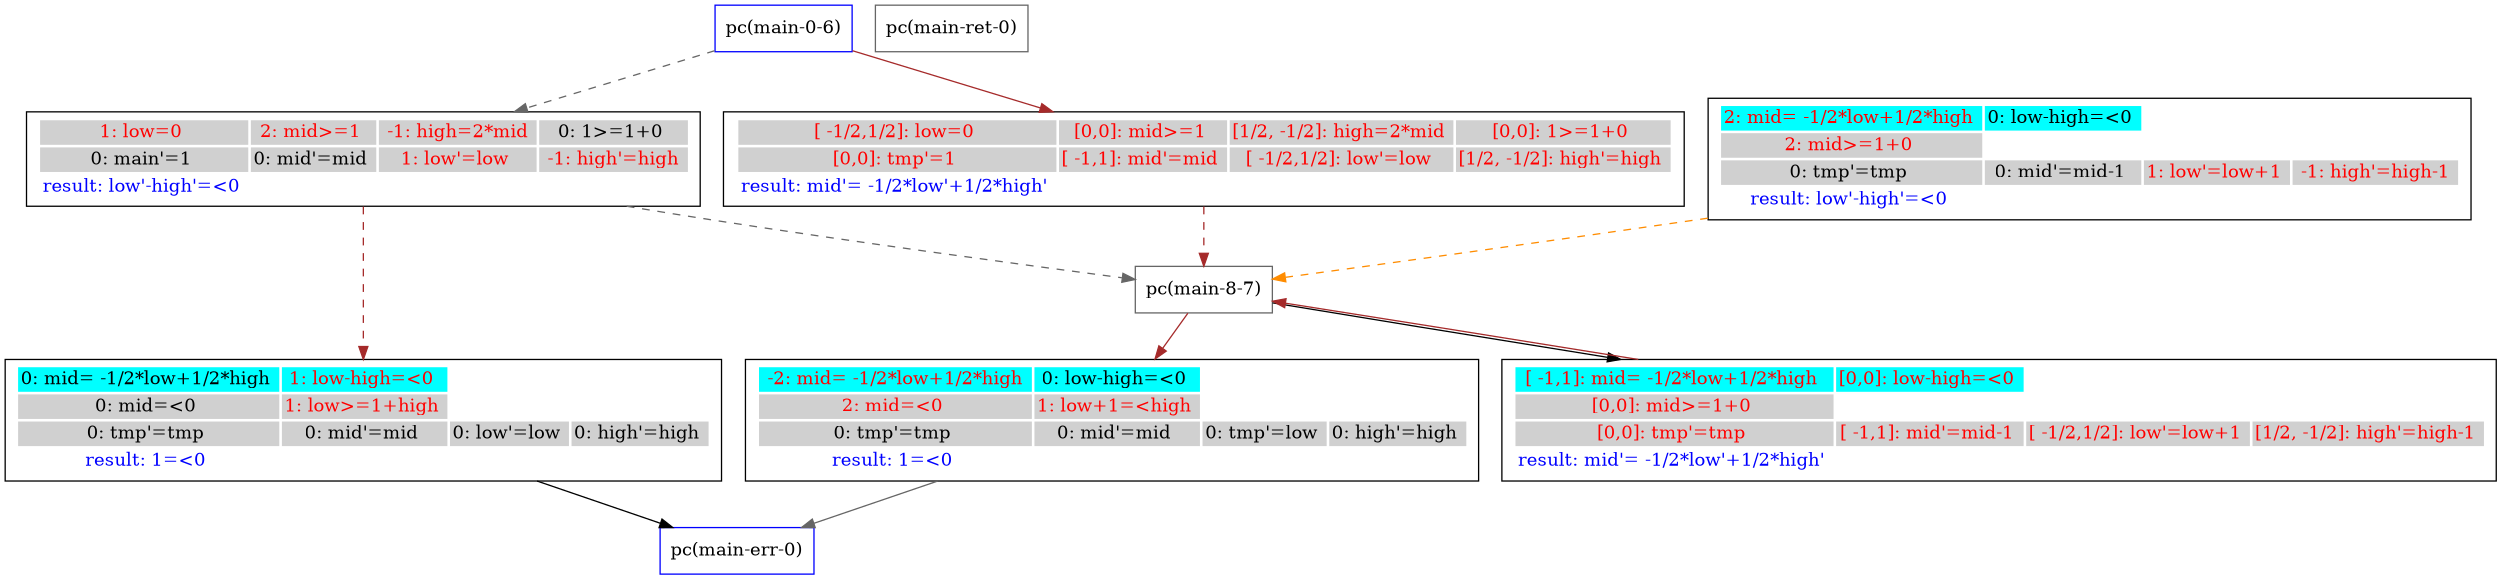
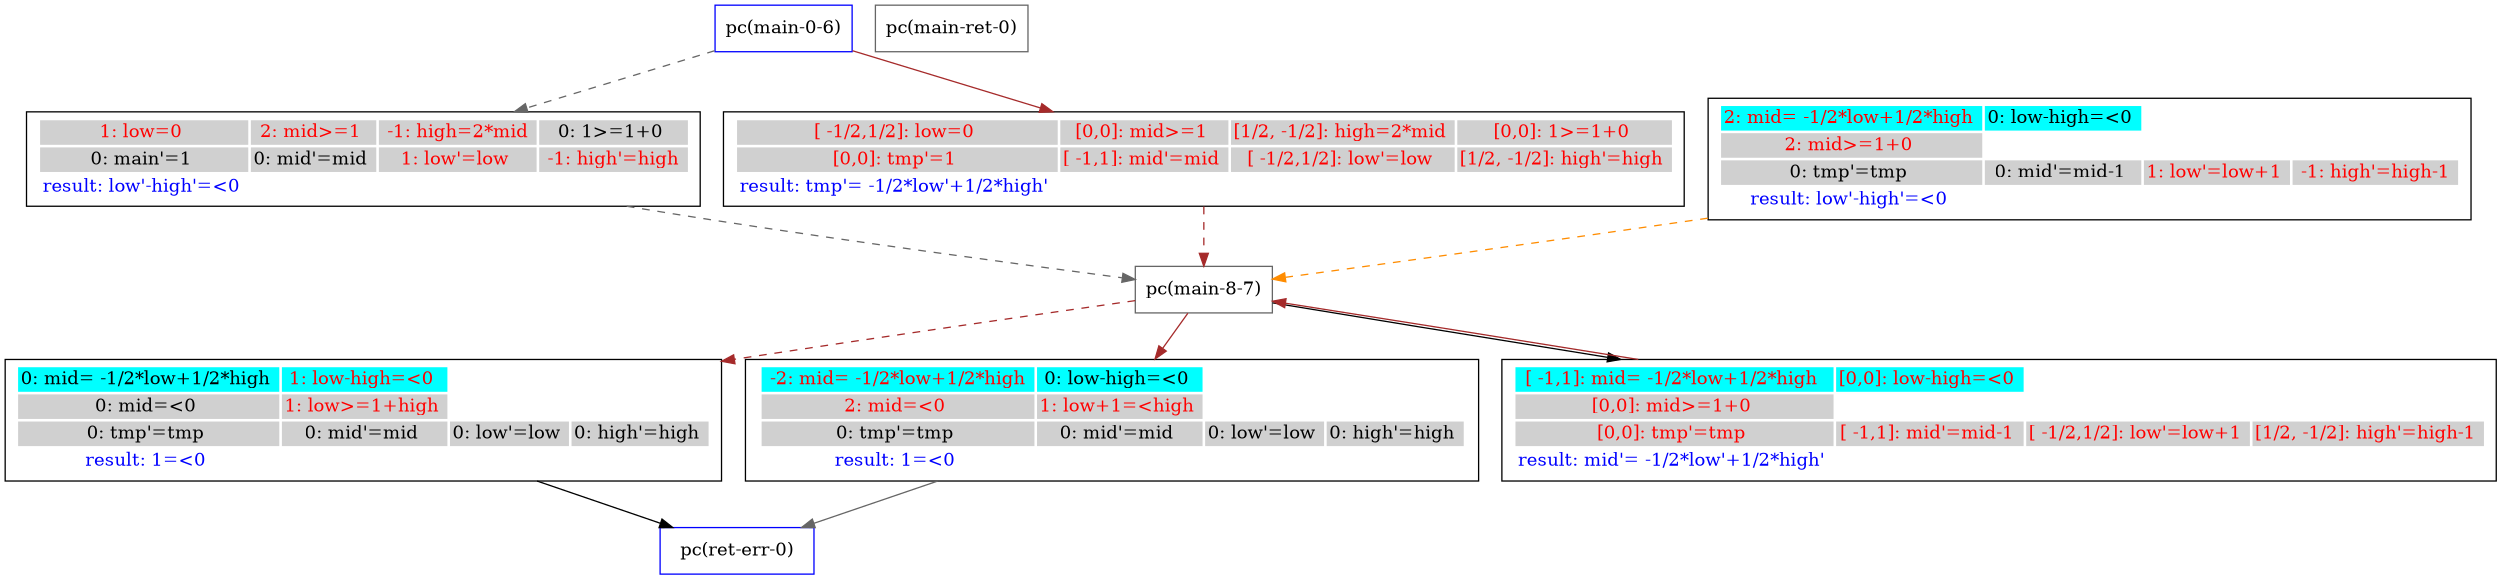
(897, 186) -> (897, 186)
(363, 276) -> (935, 329)
(1265, 433) -> (1265, 433)
(737, 551) -> (737, 551)
